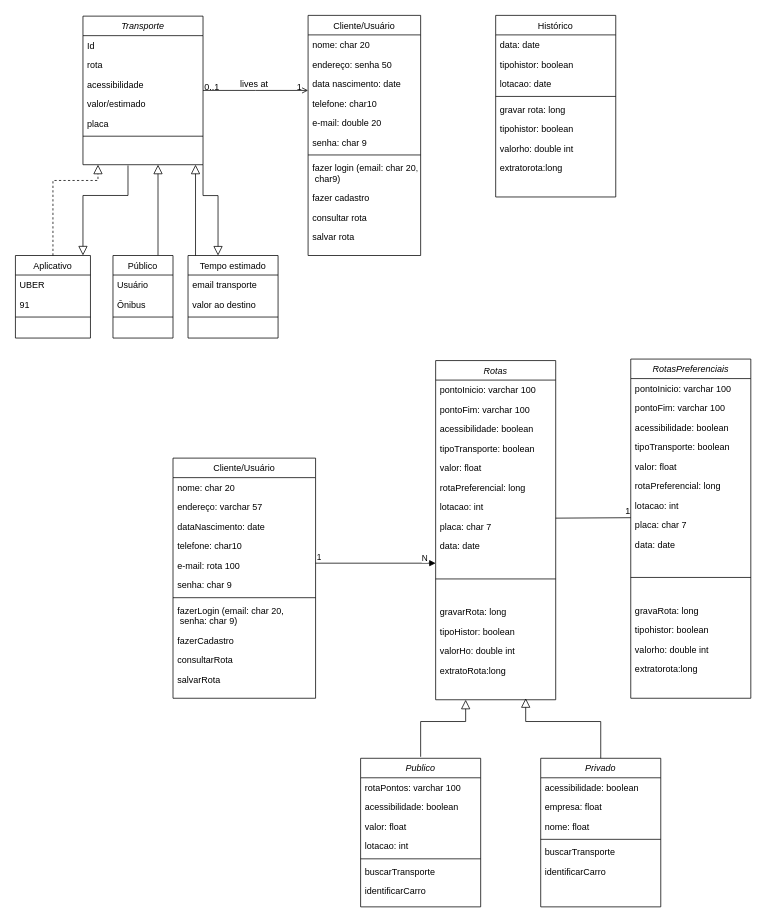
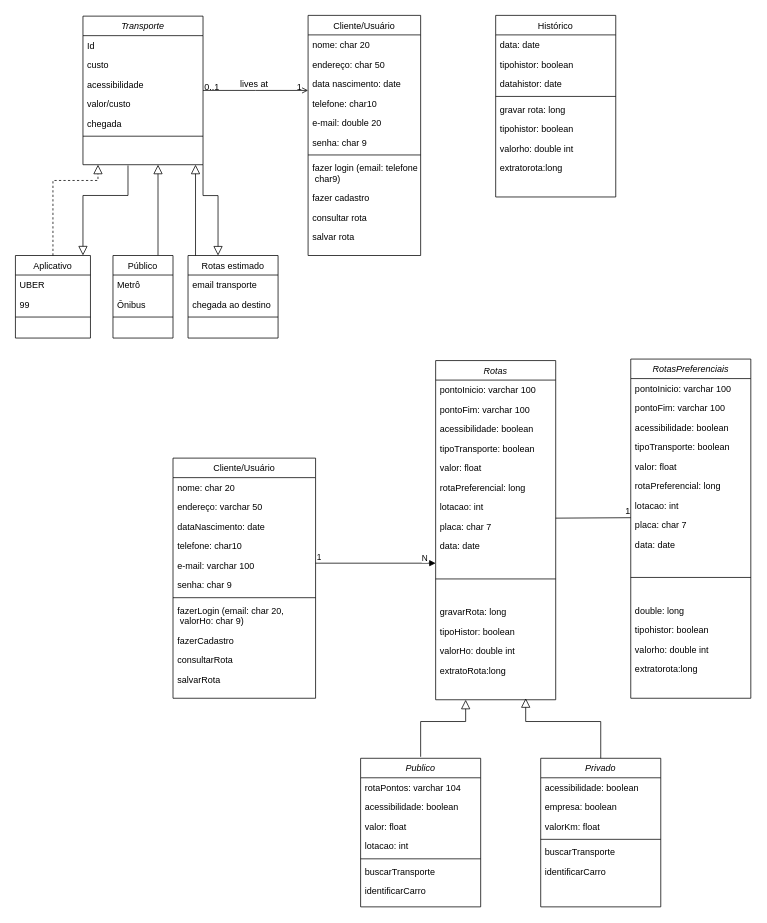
(97, 65) -> (100, 65)
(354, 65) -> (351, 65)
(529, 84) -> (536, 84)
(120, 104) -> (114, 104)
(98, 124) -> (105, 124)
(371, 168) -> (380, 168)
(233, 266) -> (233, 266)
(133, 285) -> (130, 285)
(25, 305) -> (25, 305)
(228, 305) -> (234, 305)
(224, 507) -> (224, 507)
(211, 566) -> (219, 566)
(236, 611) -> (236, 611)
(669, 611) -> (660, 611)
(419, 788) -> (419, 788)
(576, 807) -> (581, 807)
(569, 827) -> (575, 827)
